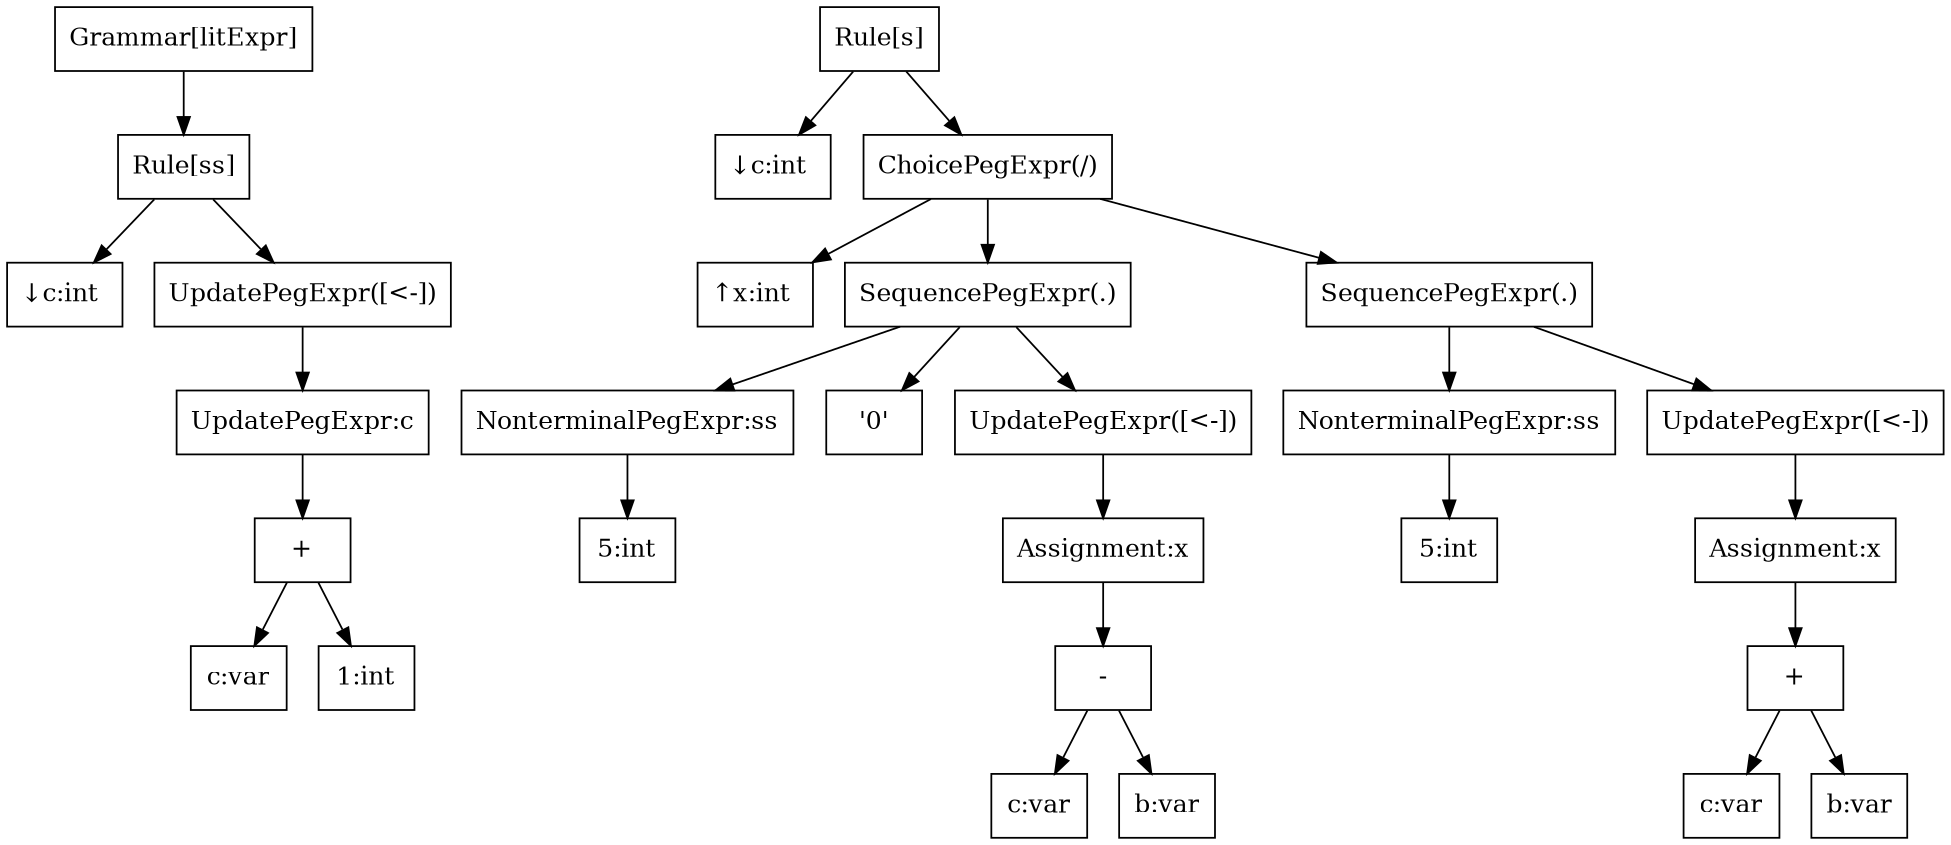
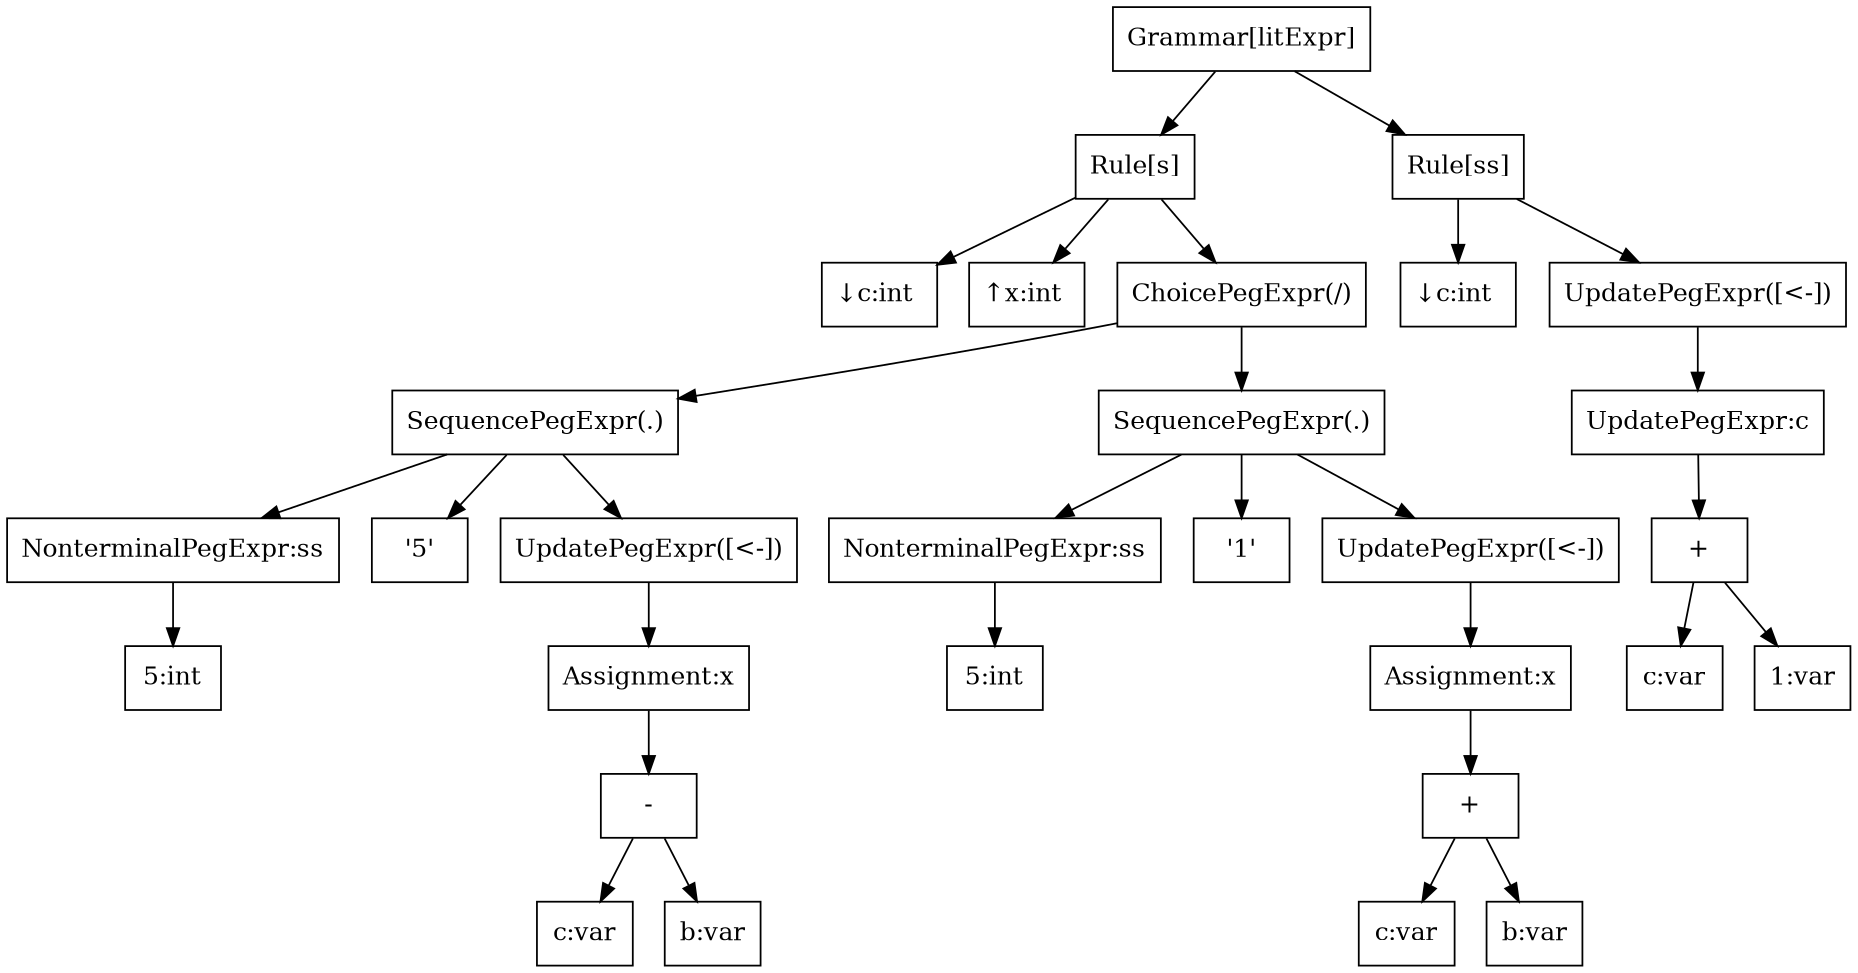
none -> (1194, 96)
(880, 226) -> (1087, 224)
(874, 422) -> (420, 550)
none -> (1242, 550)
(367, 678) -> (1803, 678)
